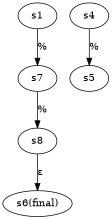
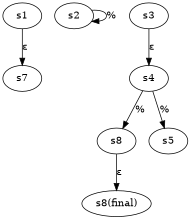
none -> (74, 16)
none -> (149, 16)
(43, 47) -> (25, 47)
(37, 106) -> (134, 106)
(37, 204) -> (117, 204)
